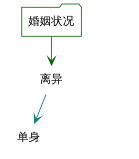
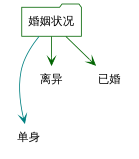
none -> (110, 80)
(42, 105) -> (21, 74)
